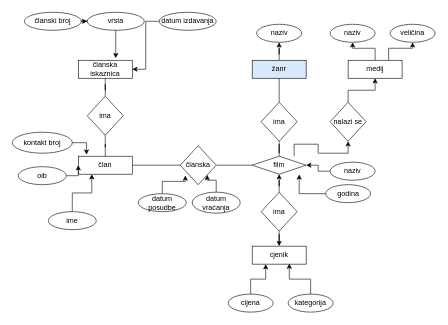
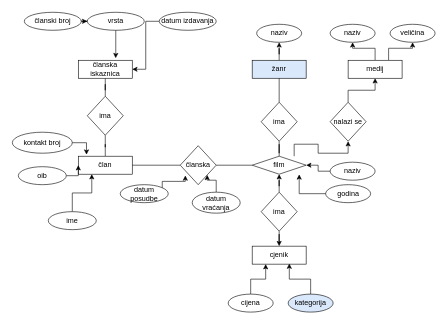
(162, 203) -> (144, 194)
(311, 303) -> (311, 303)
